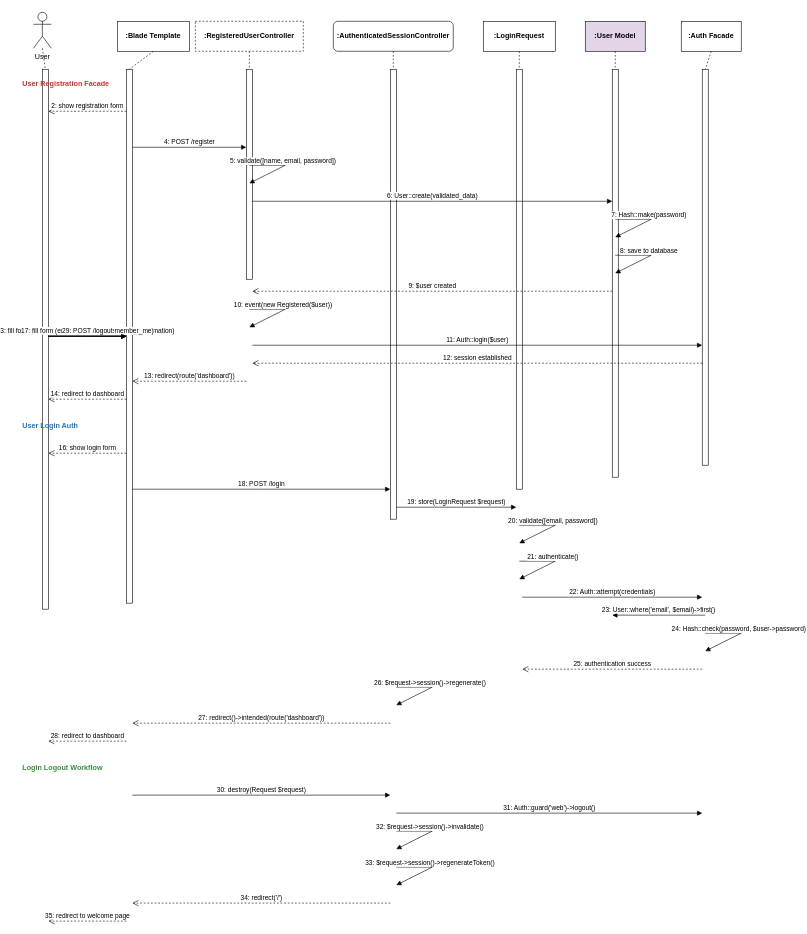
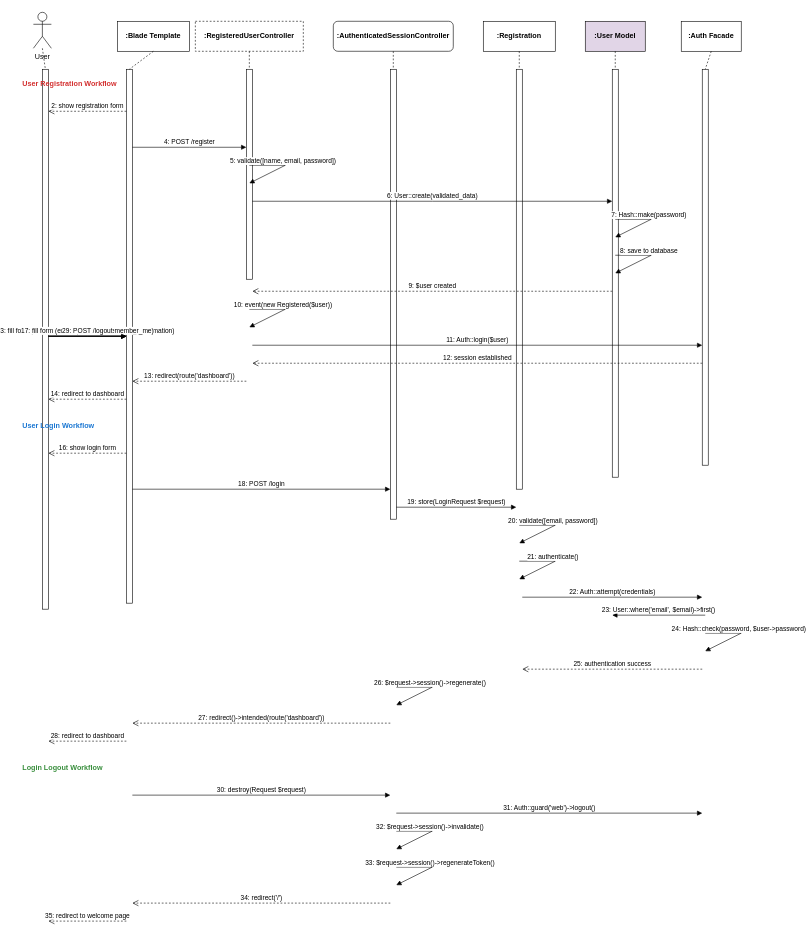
(519, 36) -> (519, 36)
(67, 84) -> (70, 84)
(50, 426) -> (57, 426)
